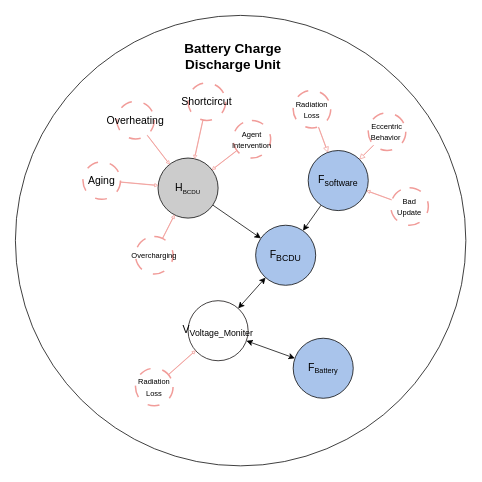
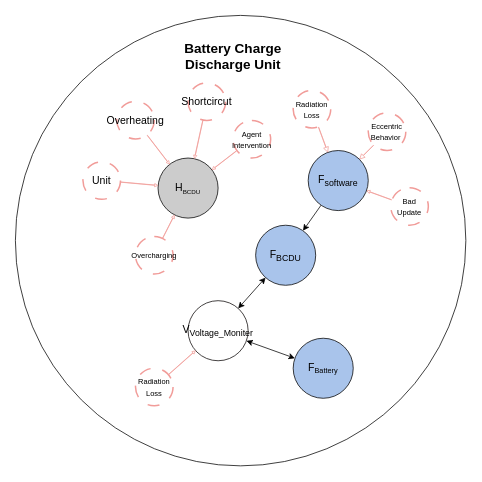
(102, 180) -> (102, 180)
(234, 220) -> none
